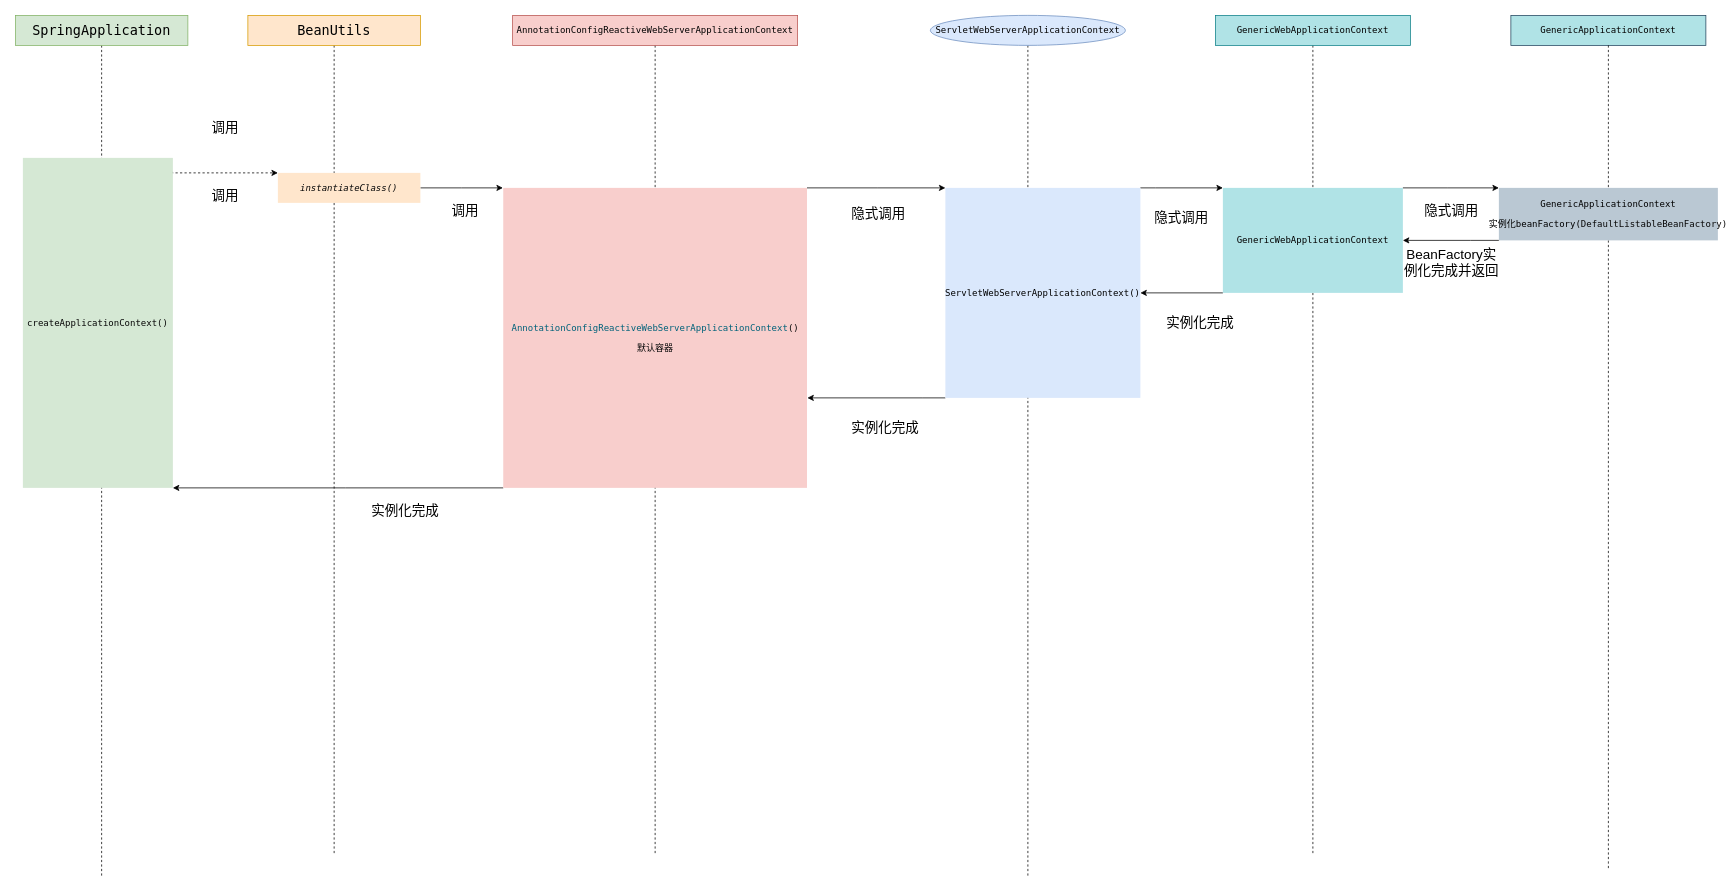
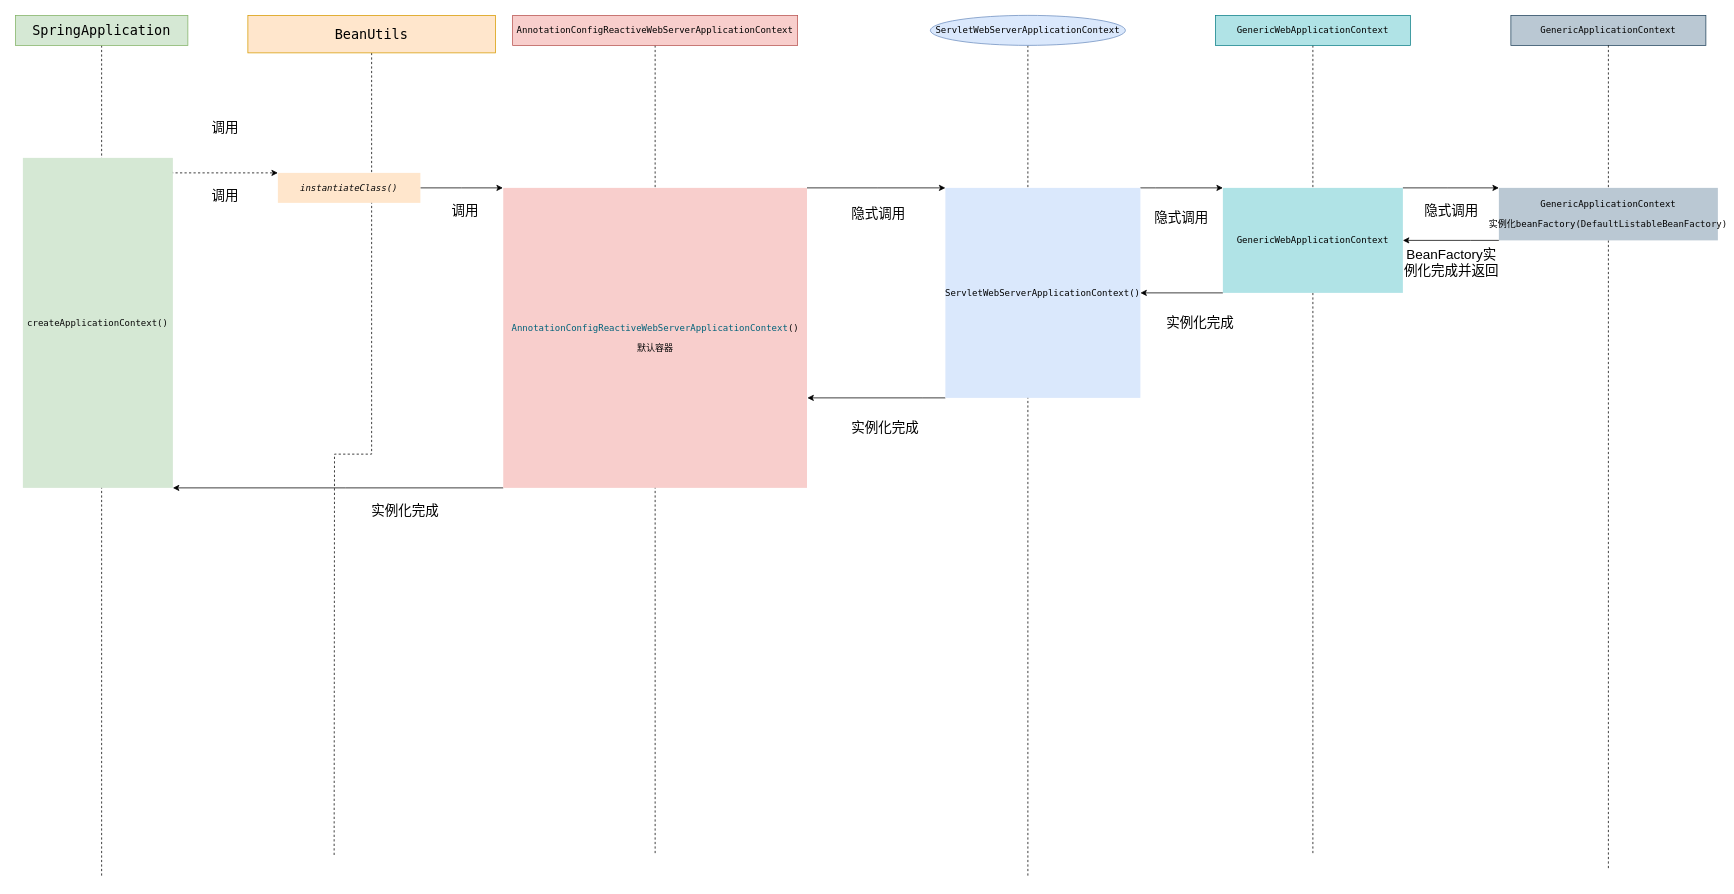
(334, 30) -> (372, 34)
(1608, 30) -> (1608, 30)
